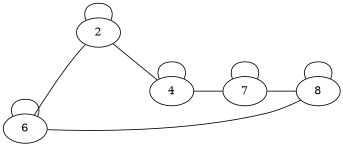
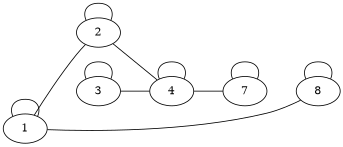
none -> (98, 91)
(282, 91) -> none
(25, 129) -> (25, 129)
